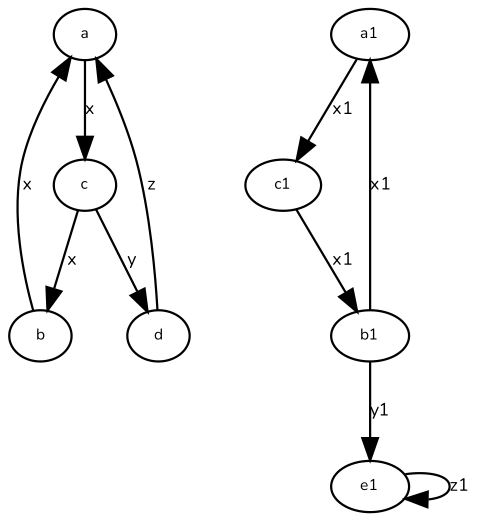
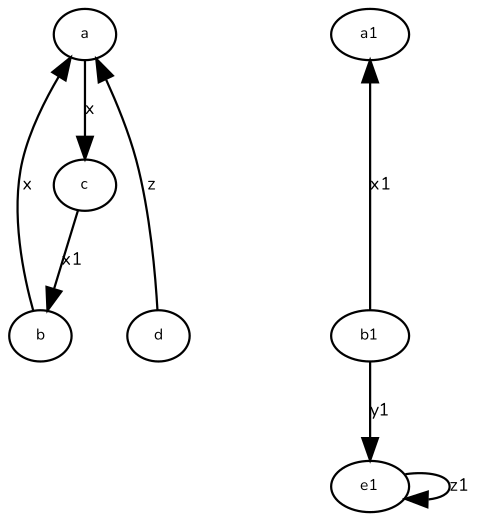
(283, 185) -> none
(117, 250) -> none
(73, 261) -> (73, 261)
